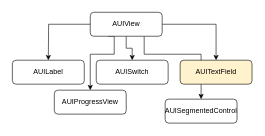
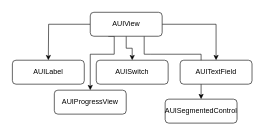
(216, 72) -> (216, 72)
